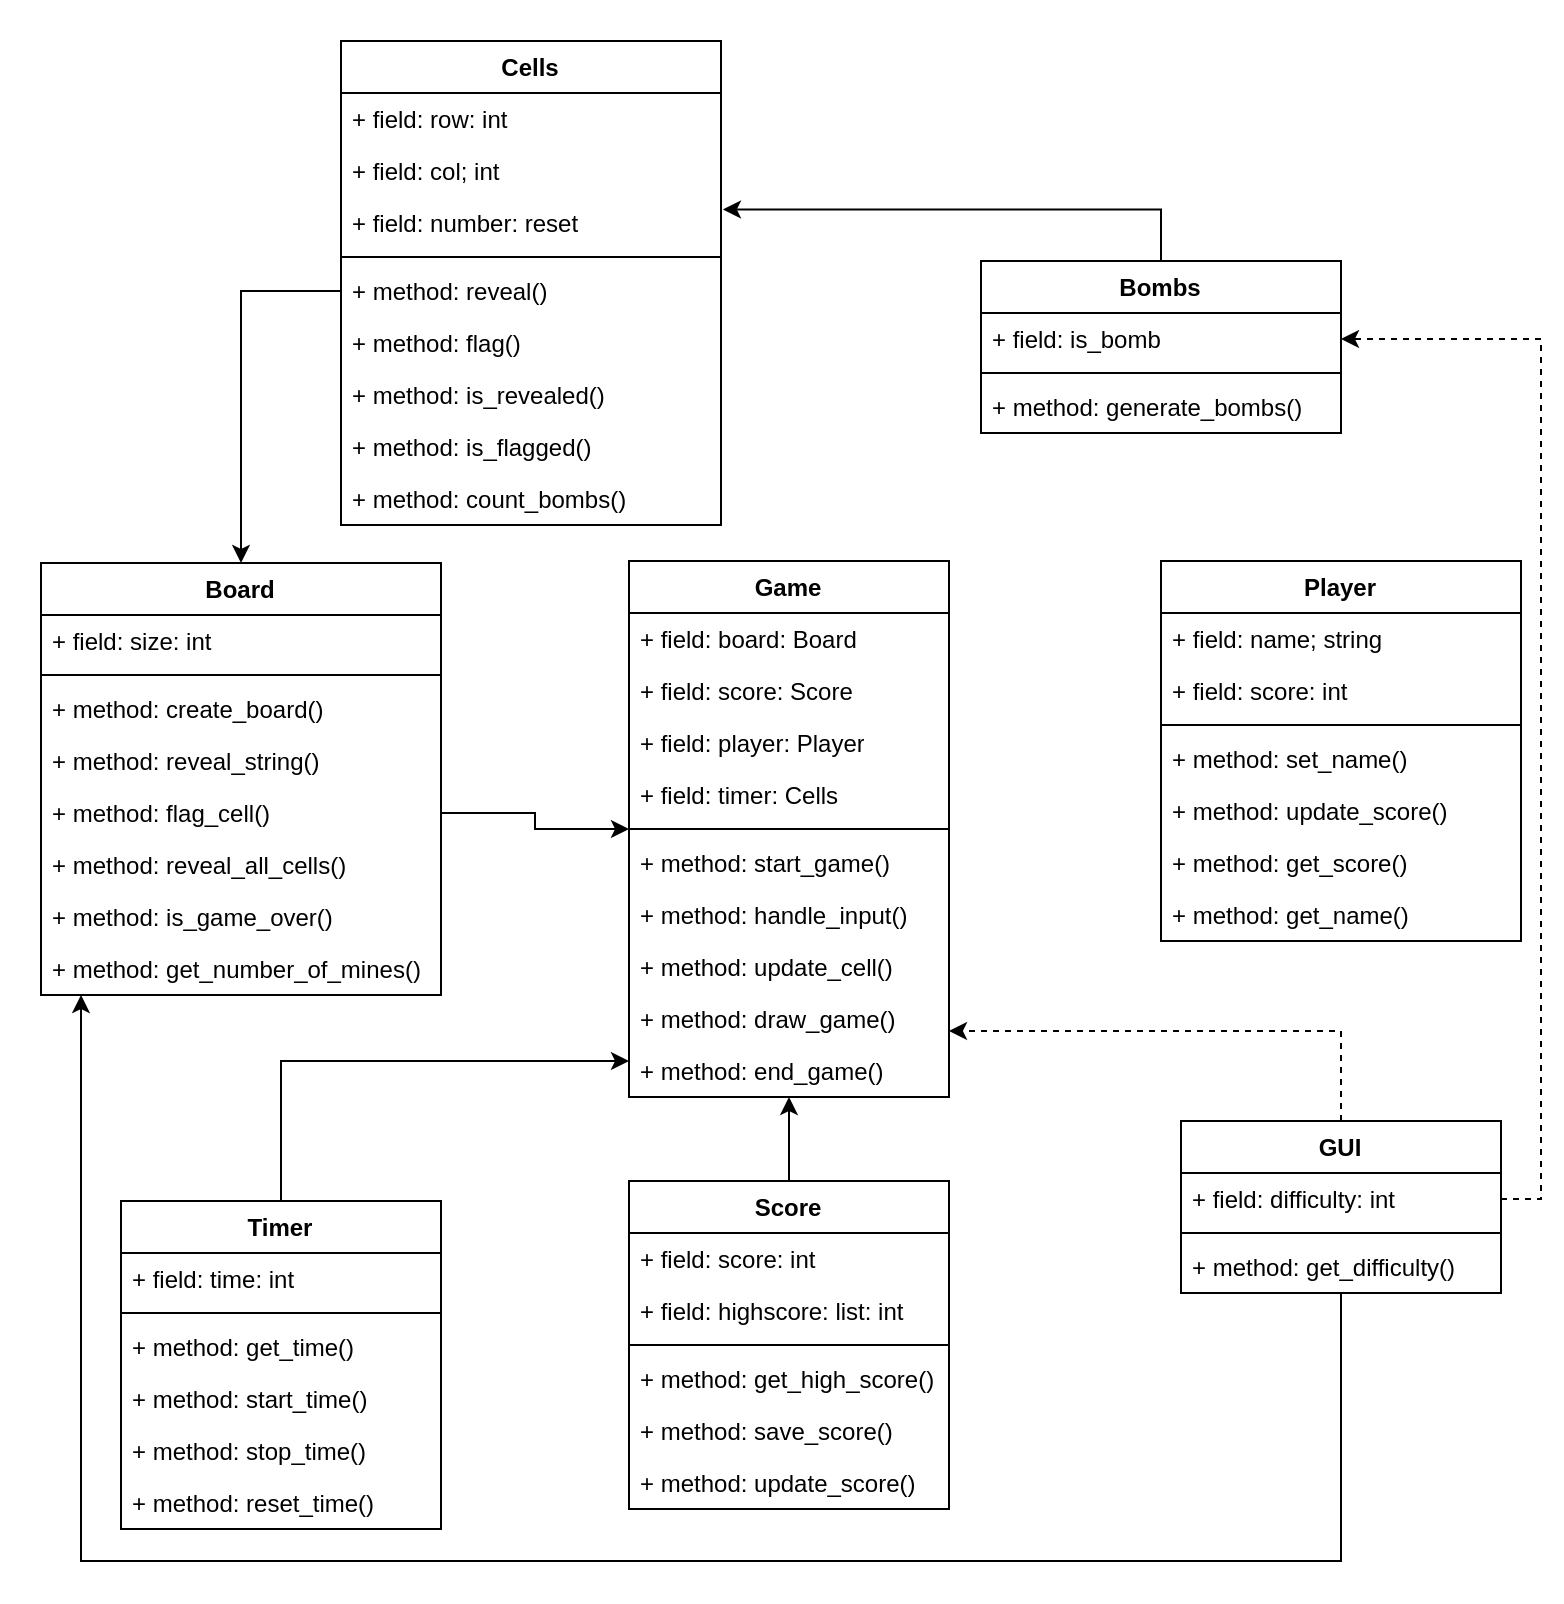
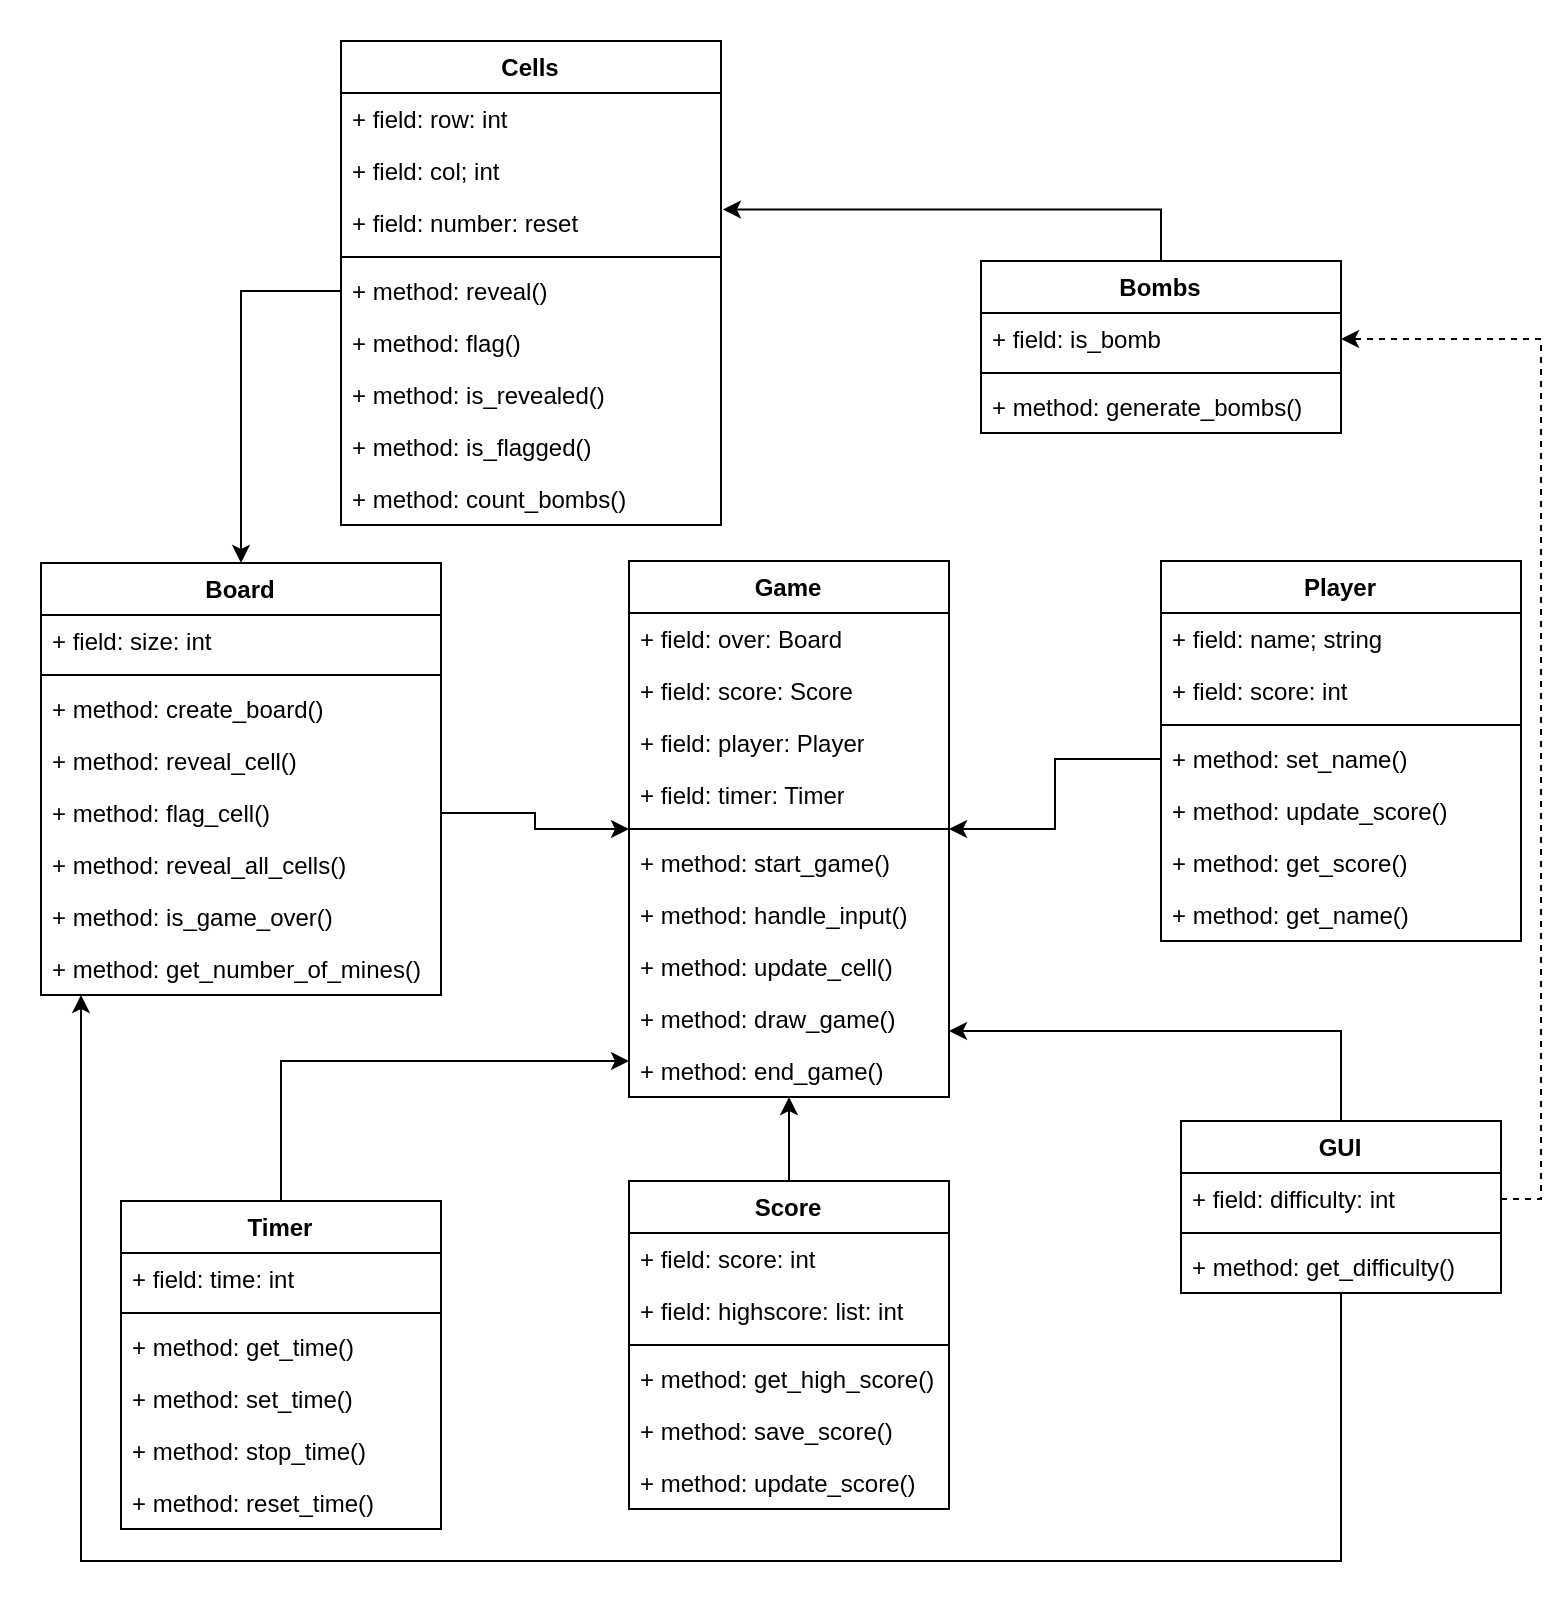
(760, 641) -> (754, 641)
(205, 763) -> (189, 763)
none -> (1055, 789)
(751, 797) -> (754, 797)
(1194, 1031) -> (1194, 1031)
(268, 1401) -> (255, 1401)
